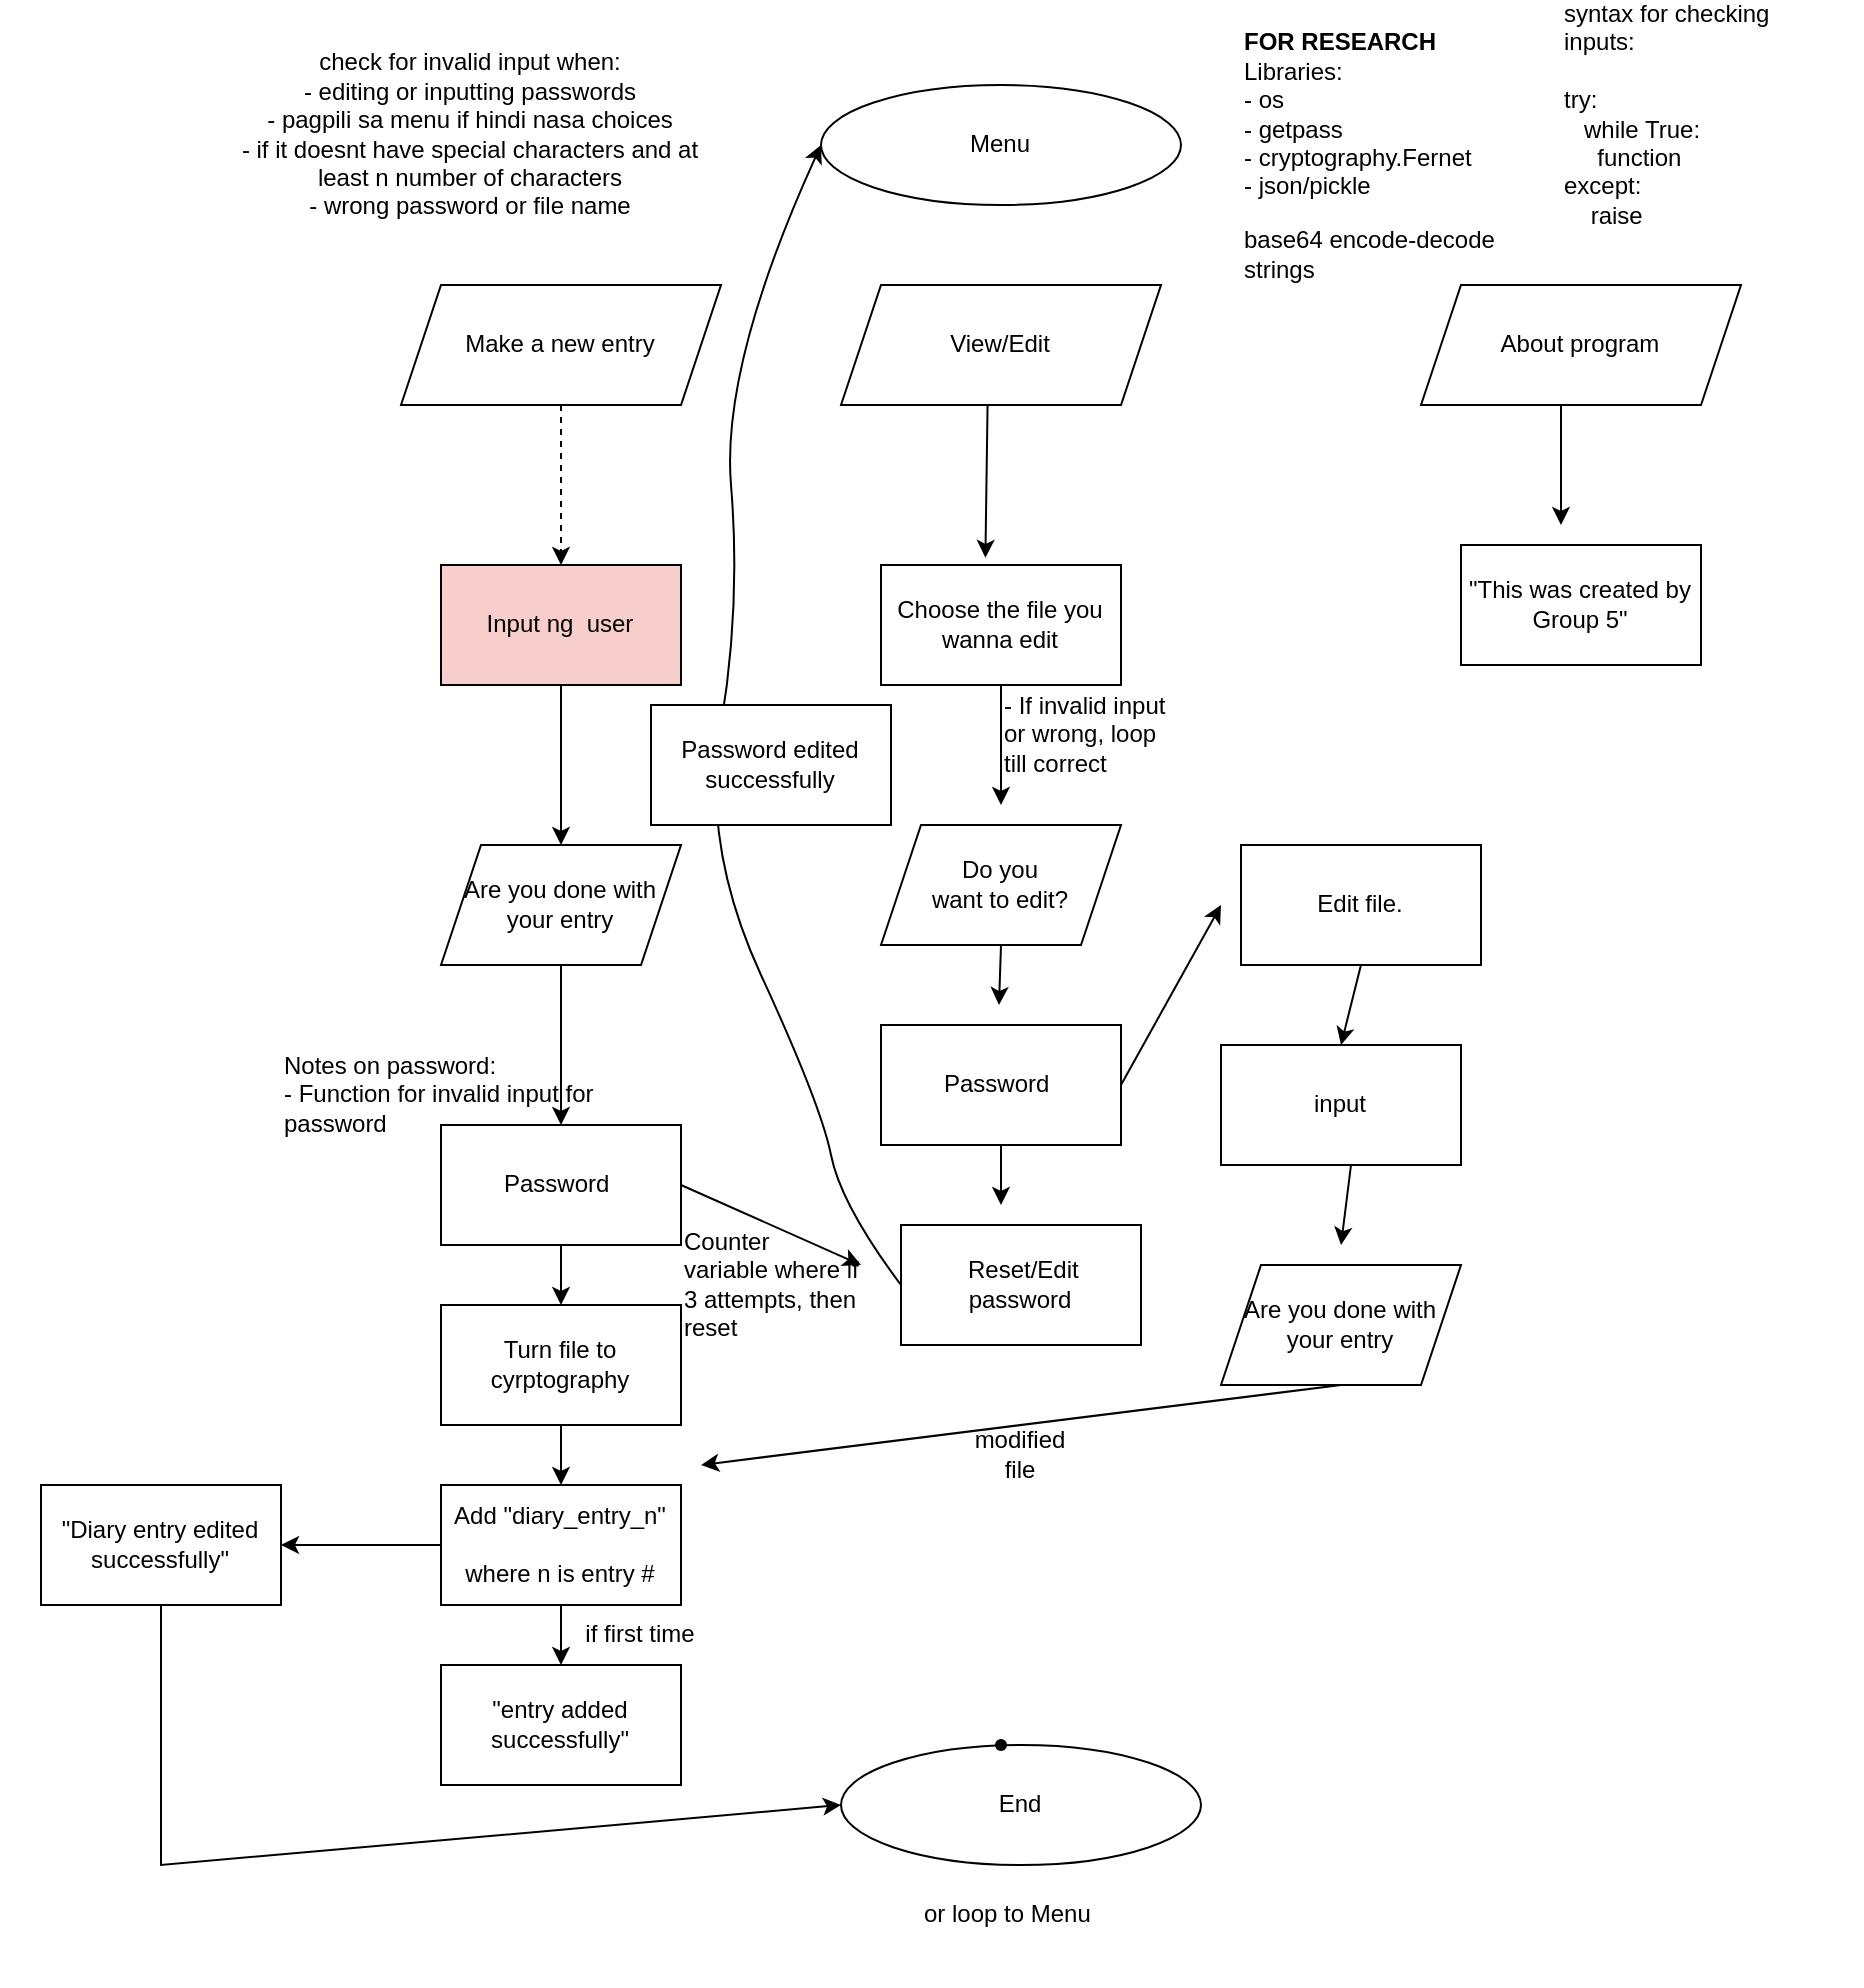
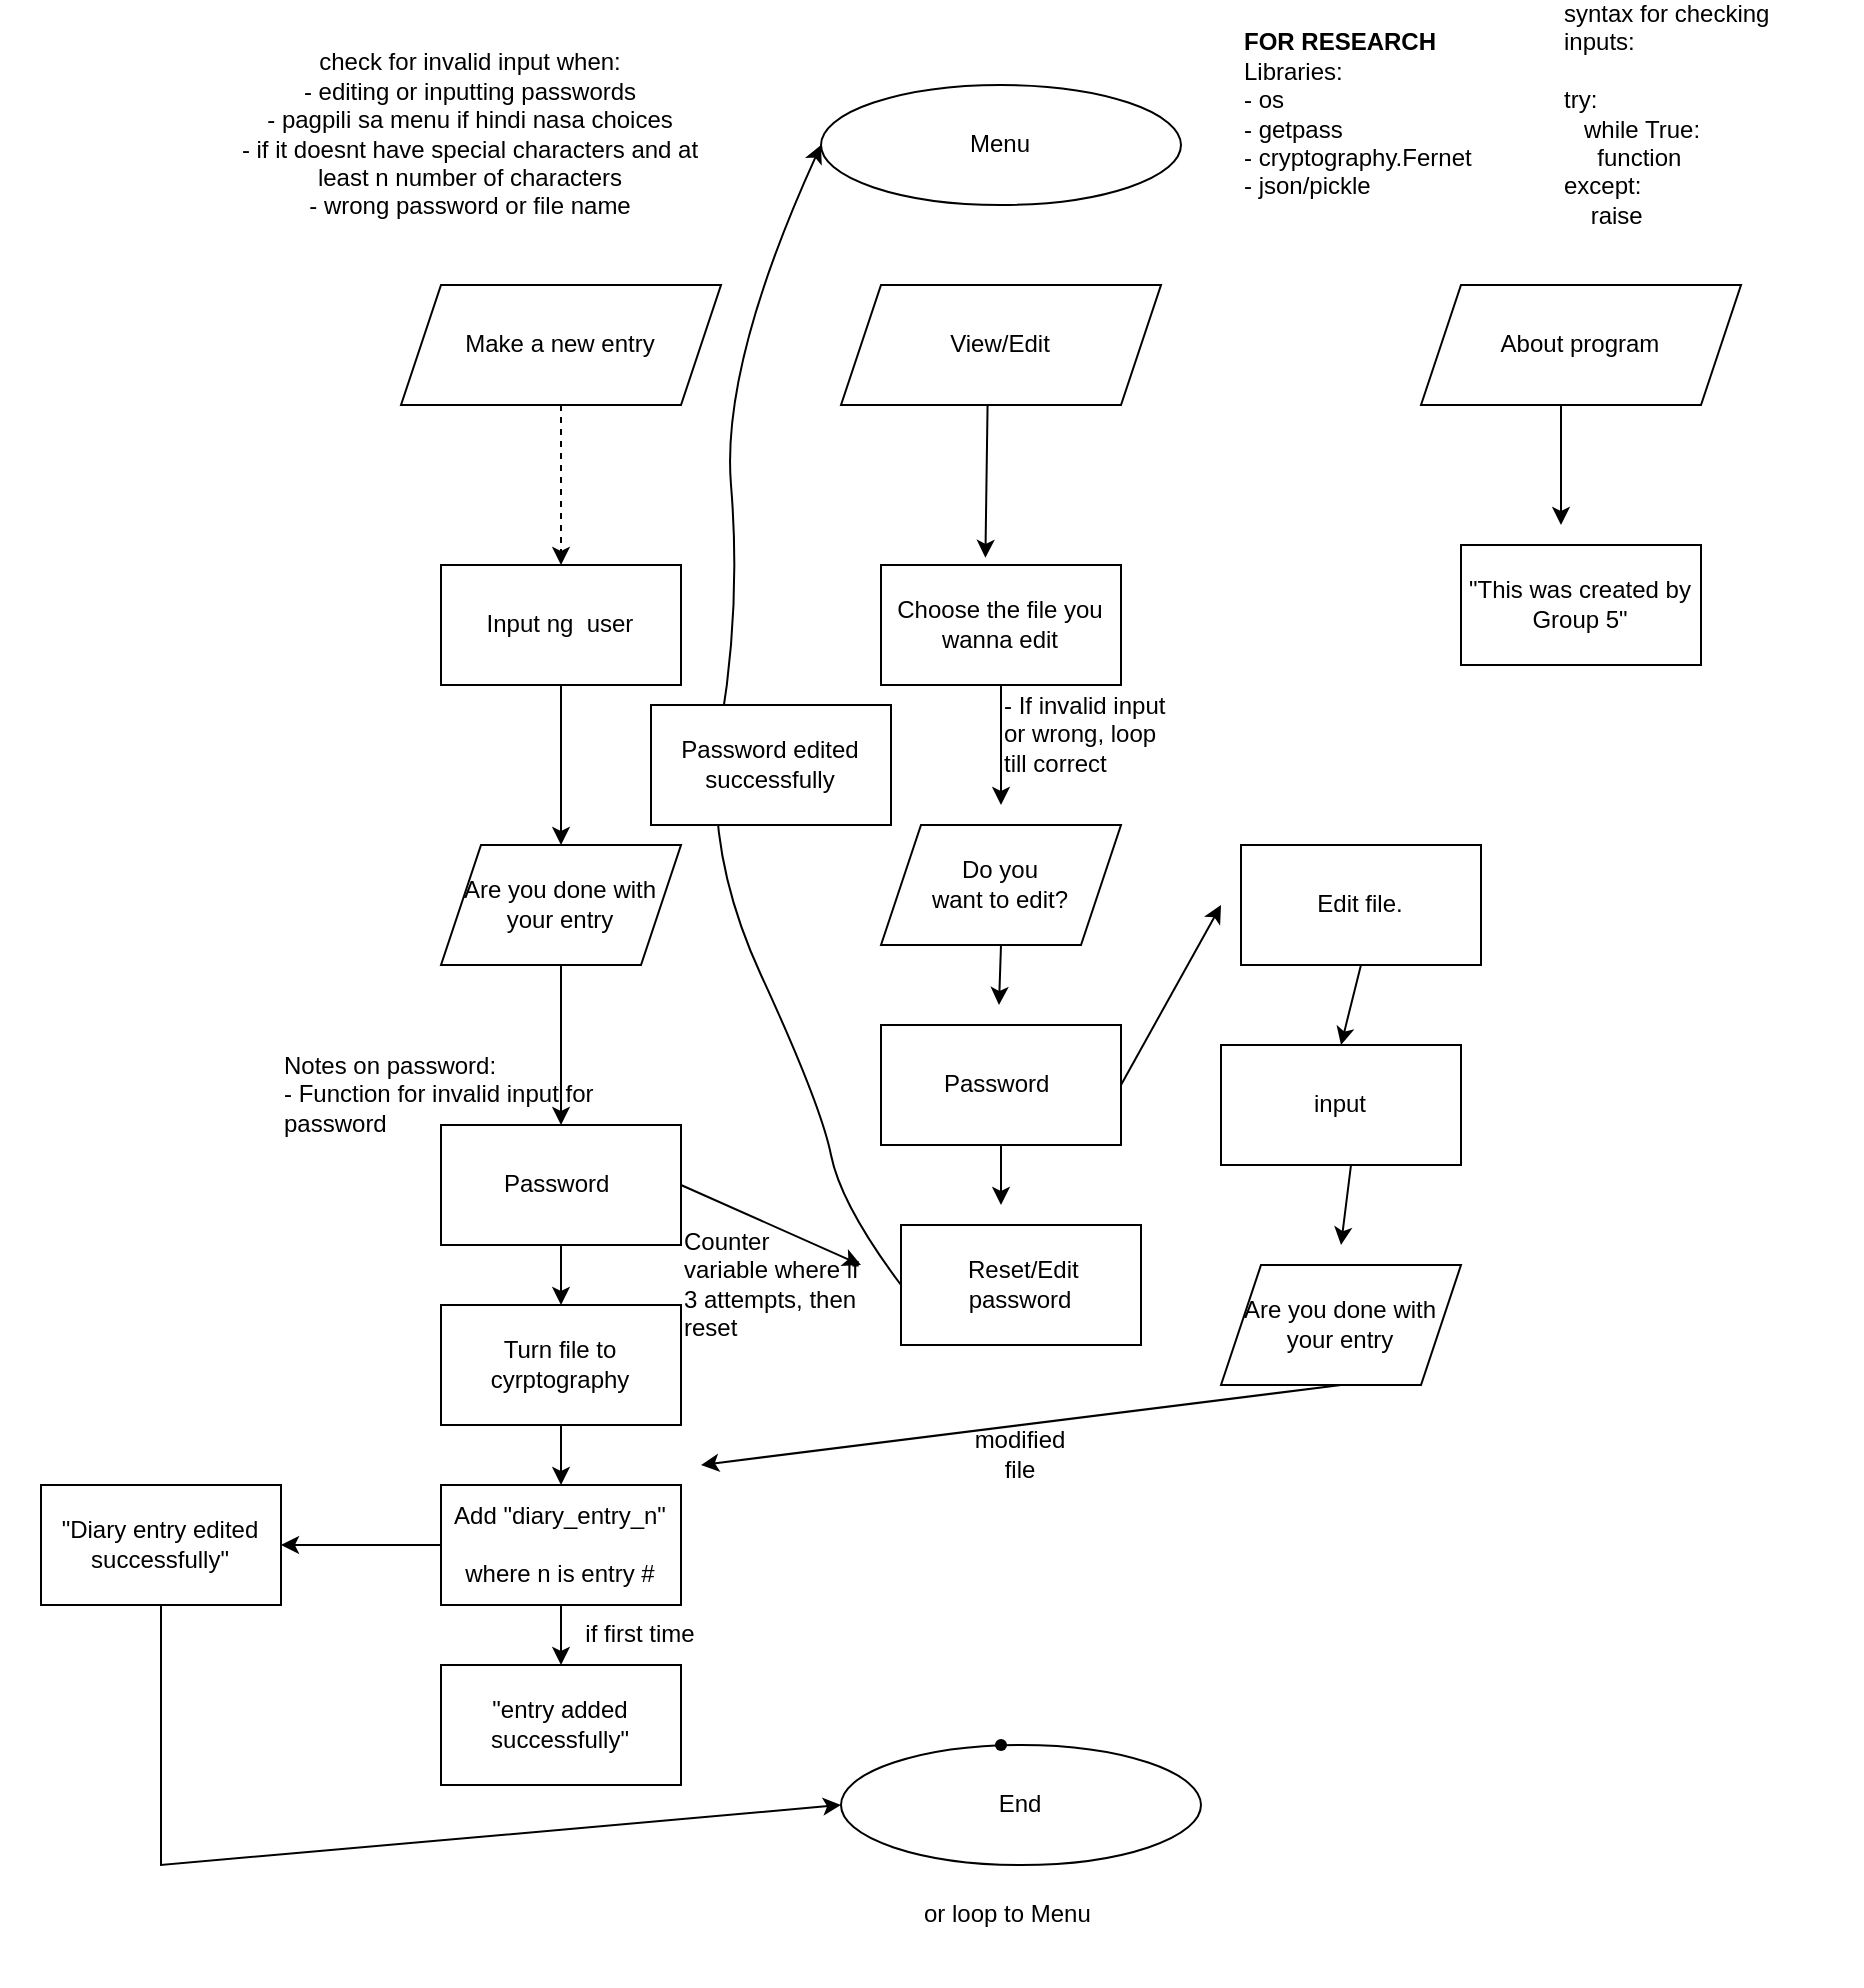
(1401, 255) -> none
(561, 625) -> (561, 625)
